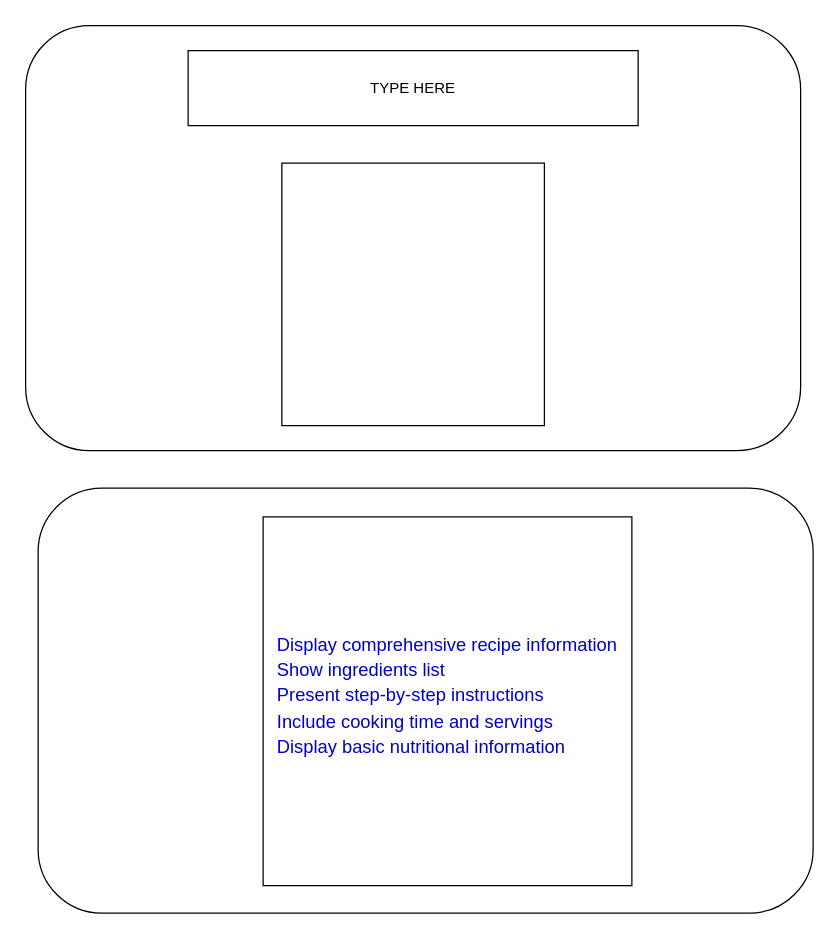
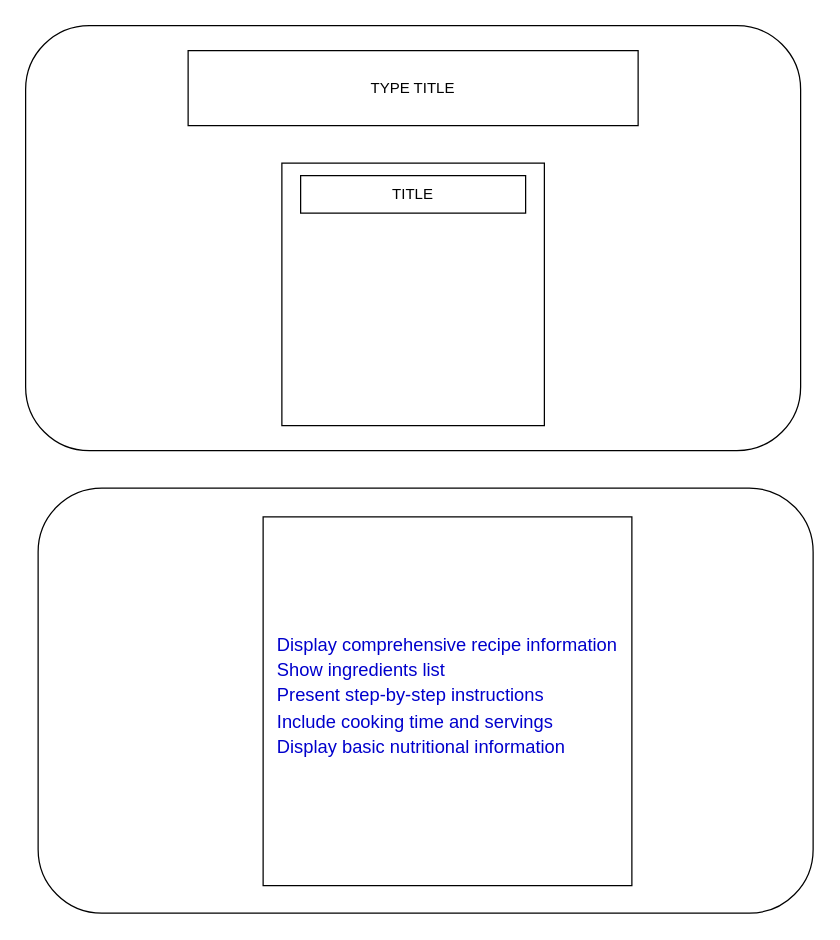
(413, 88) -> (413, 88)
none -> (413, 194)
